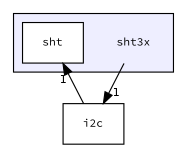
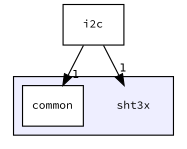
(53, 43) -> (53, 106)
(116, 79) -> (111, 60)
